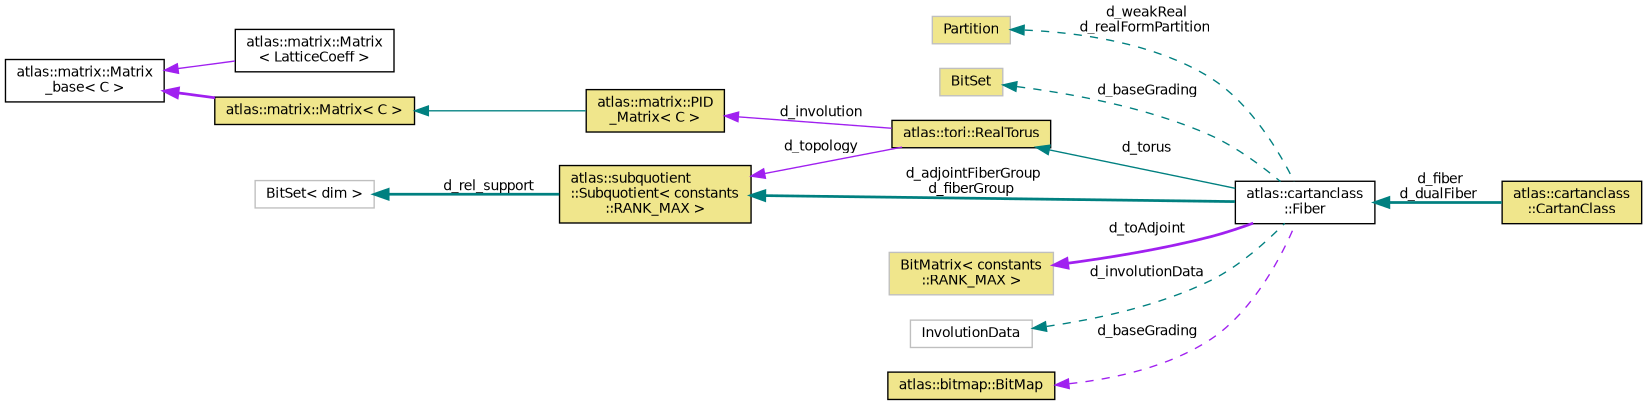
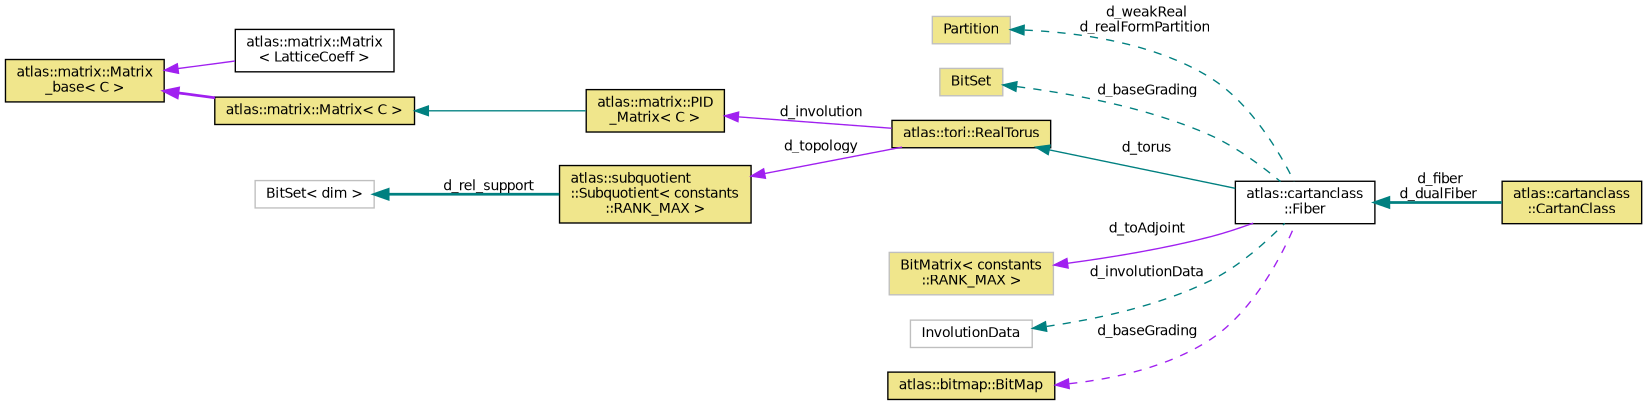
(85, 81) -> (85, 81)
(1000, 199) -> none
(1162, 248) -> (1162, 248)
